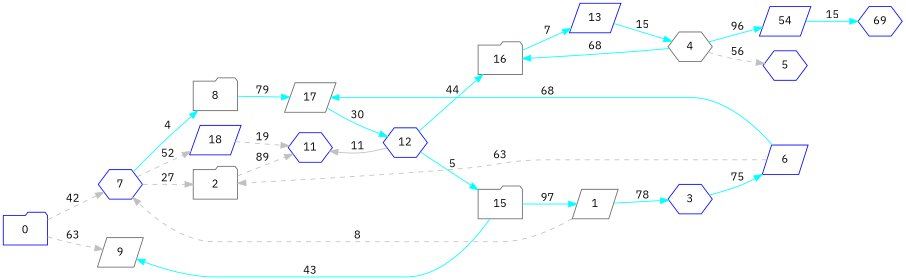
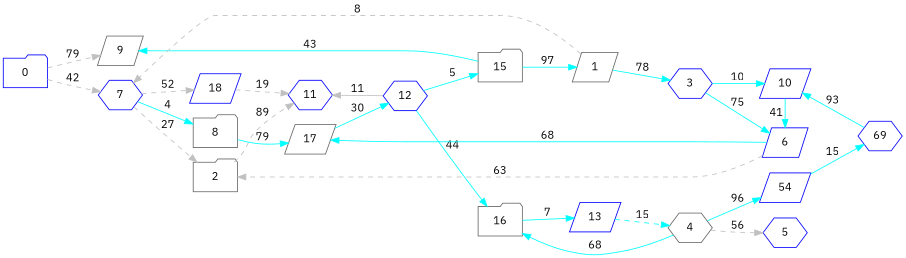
(639, 31) -> (638, 222)
none -> (785, 84)
(73, 236) -> (73, 54)
